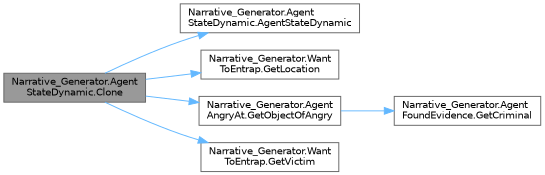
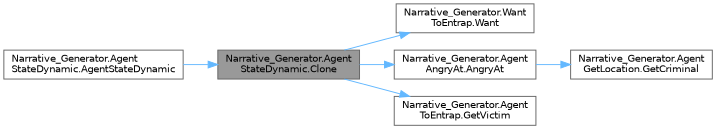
(151, 53) -> (196, 65)
(270, 65) -> (465, 18)
(270, 111) -> (465, 65)
(467, 111) -> (641, 65)
(270, 157) -> (465, 111)
